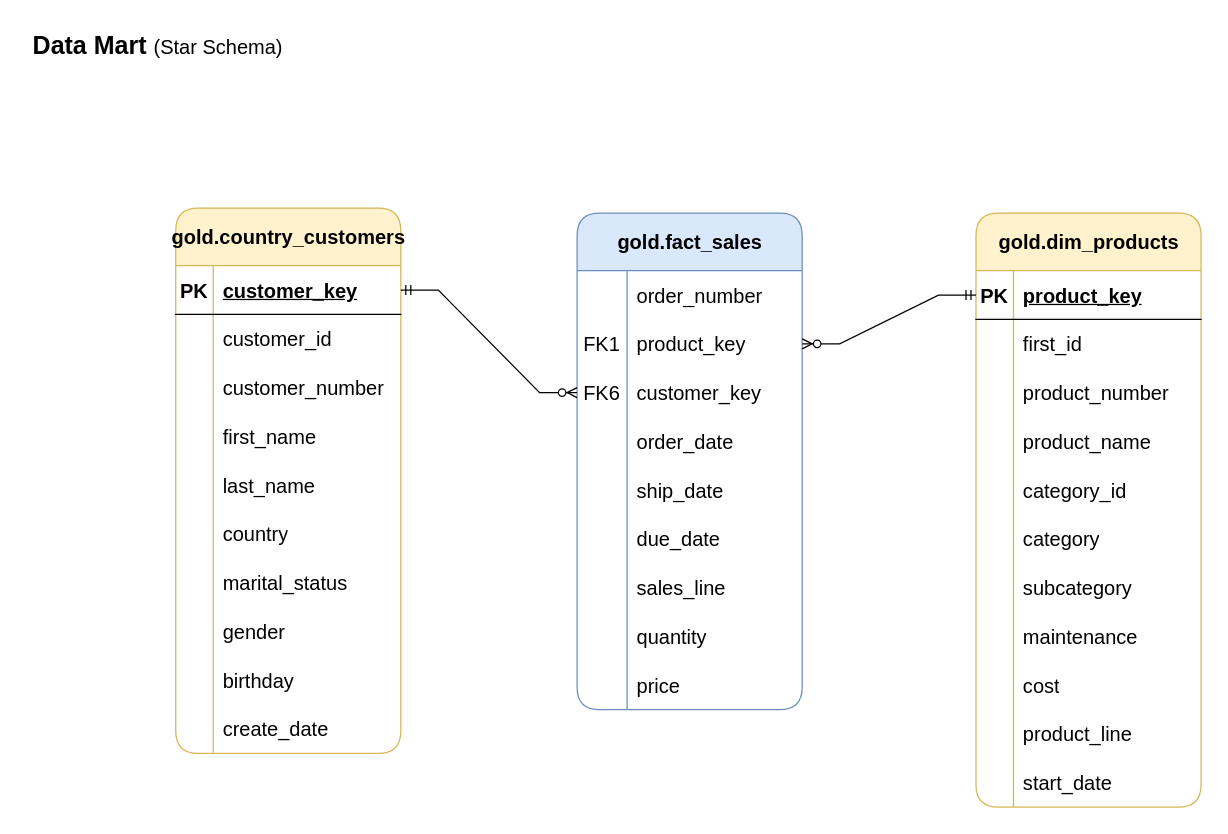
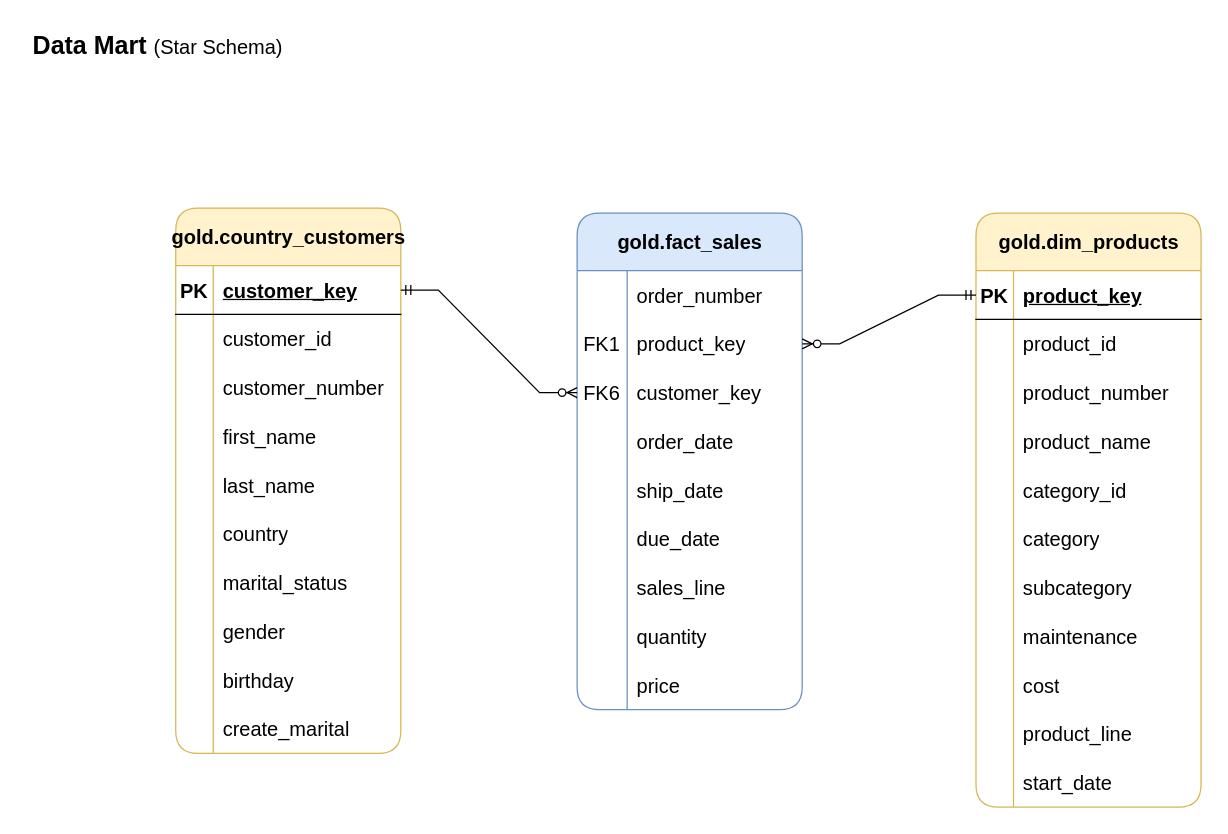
(1063, 344) -> (1077, 344)
(285, 729) -> (296, 729)
